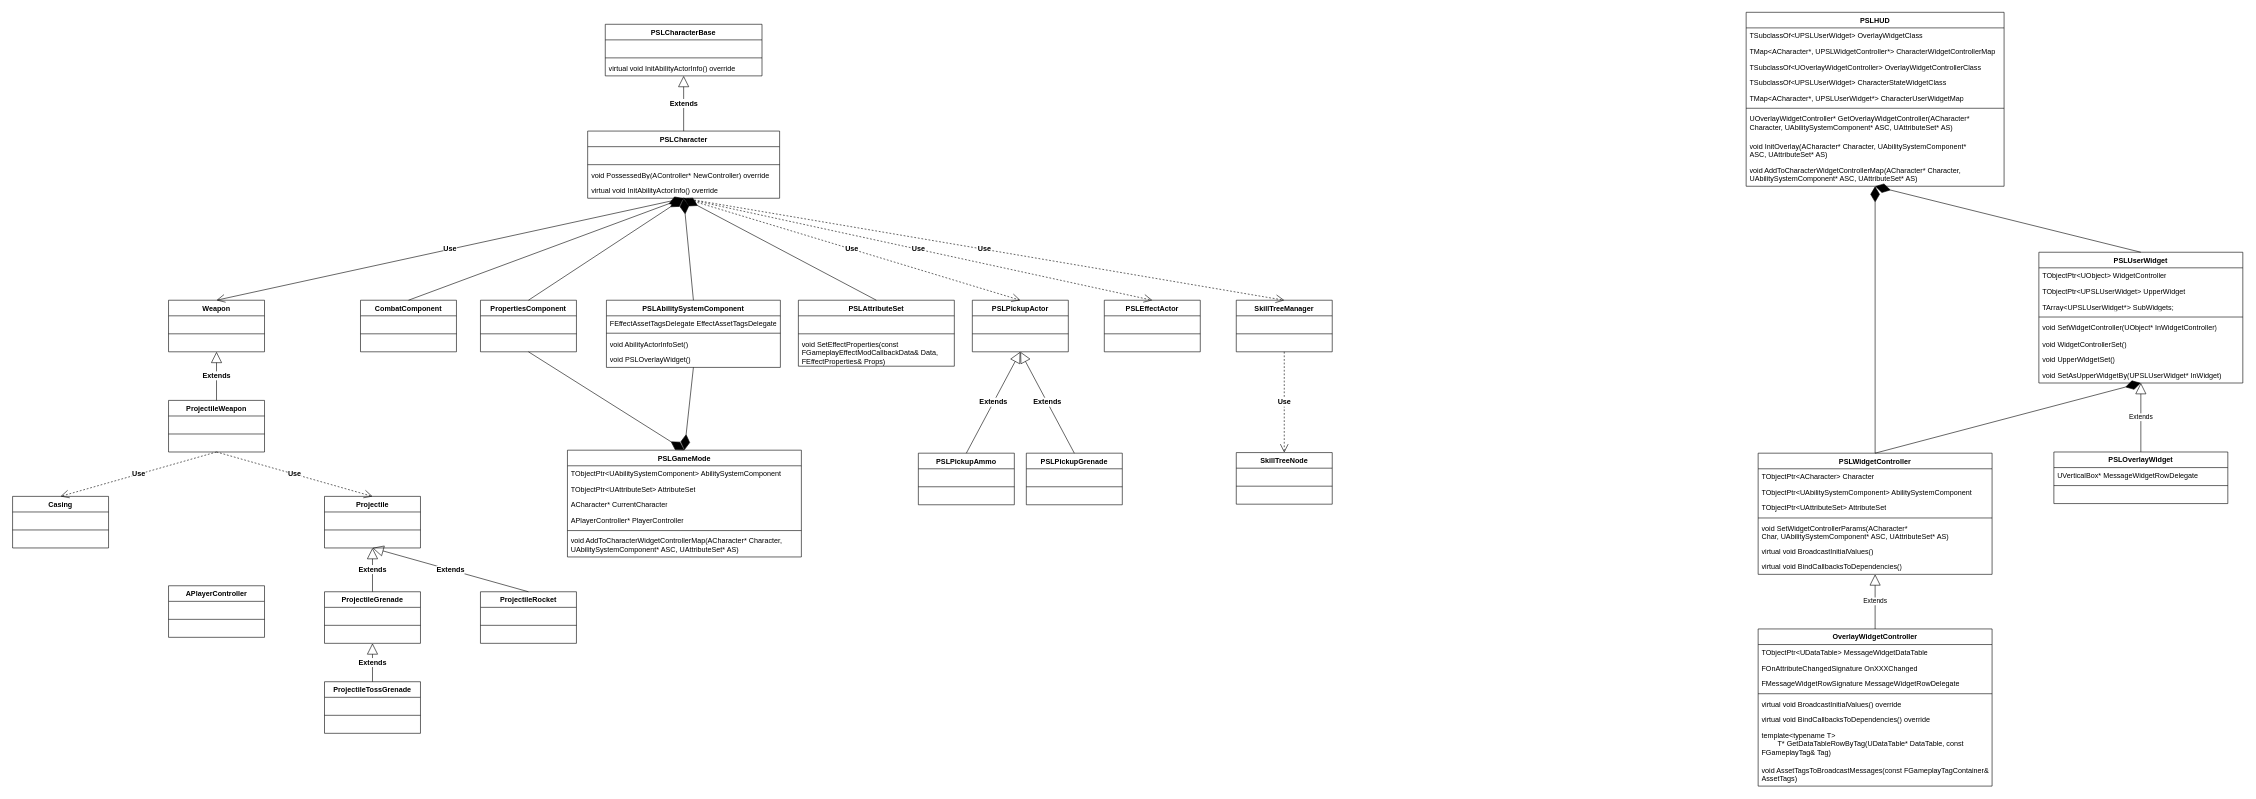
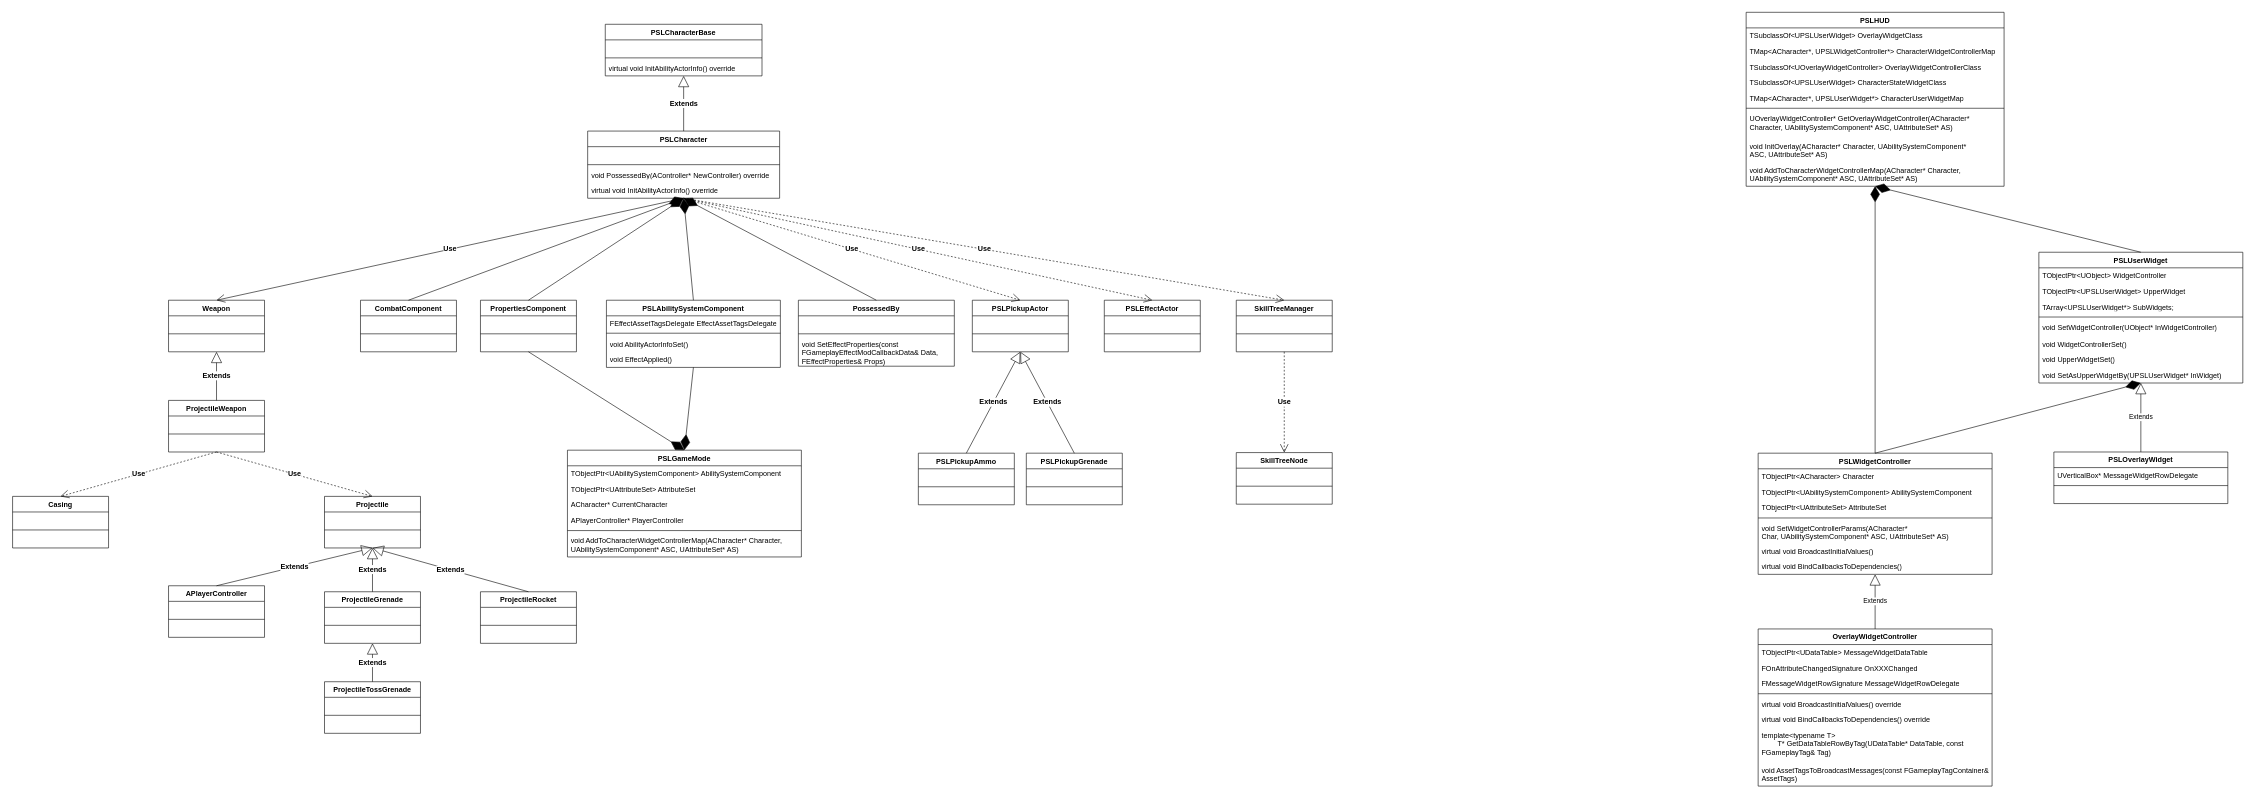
(876, 309) -> (876, 309)
(653, 360) -> (646, 360)
none -> (290, 568)
